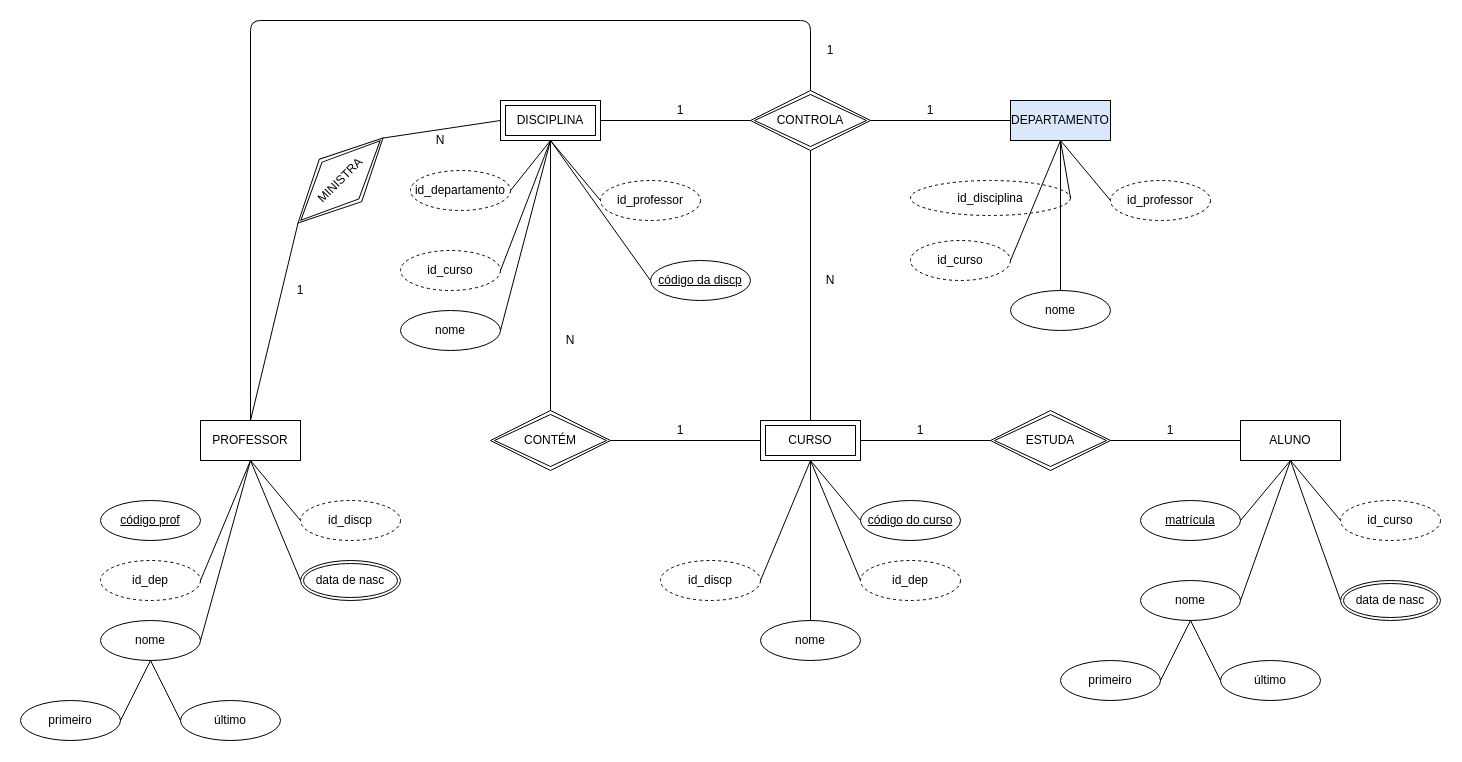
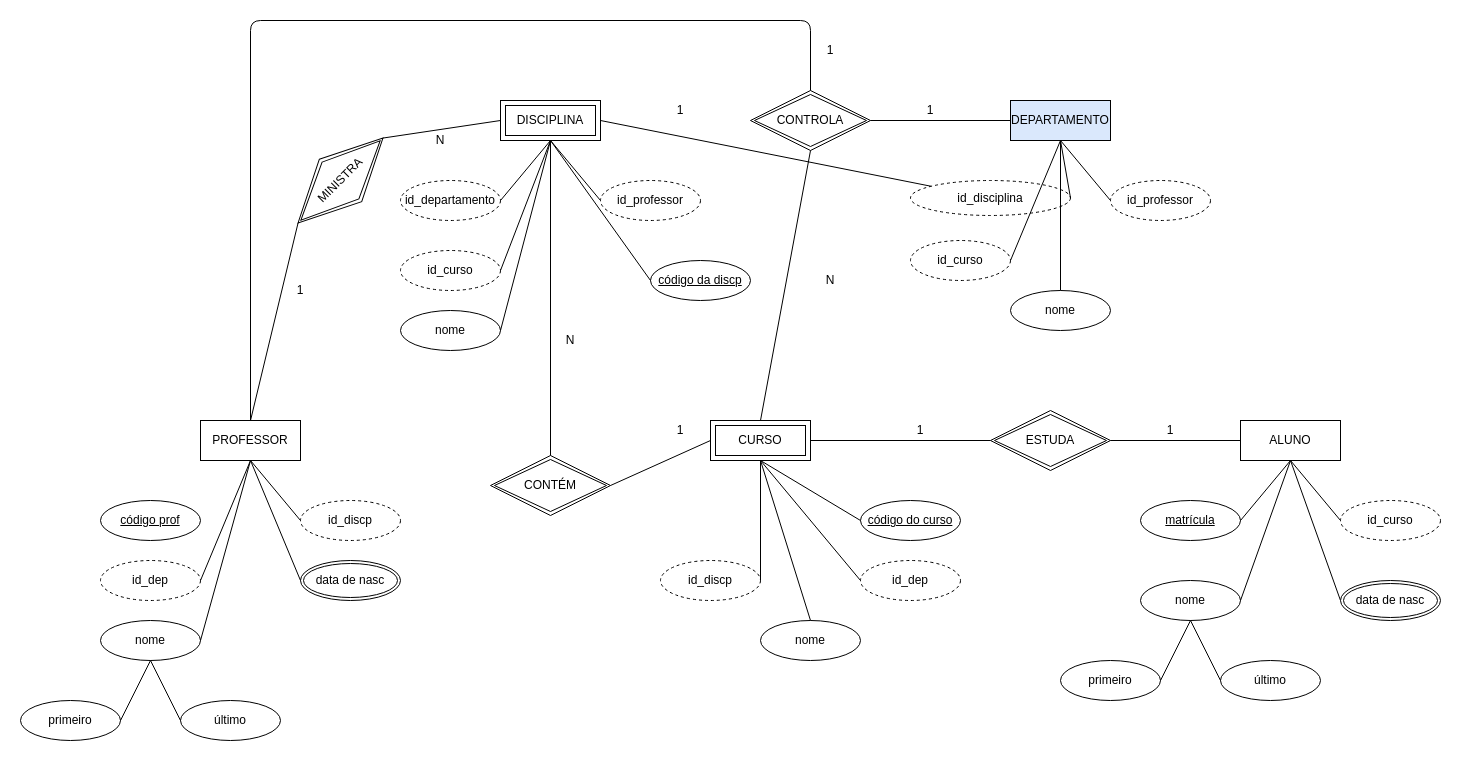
(676, 121) -> (766, 153)
(461, 191) -> (451, 201)
(551, 441) -> (551, 486)
(811, 441) -> (761, 441)
